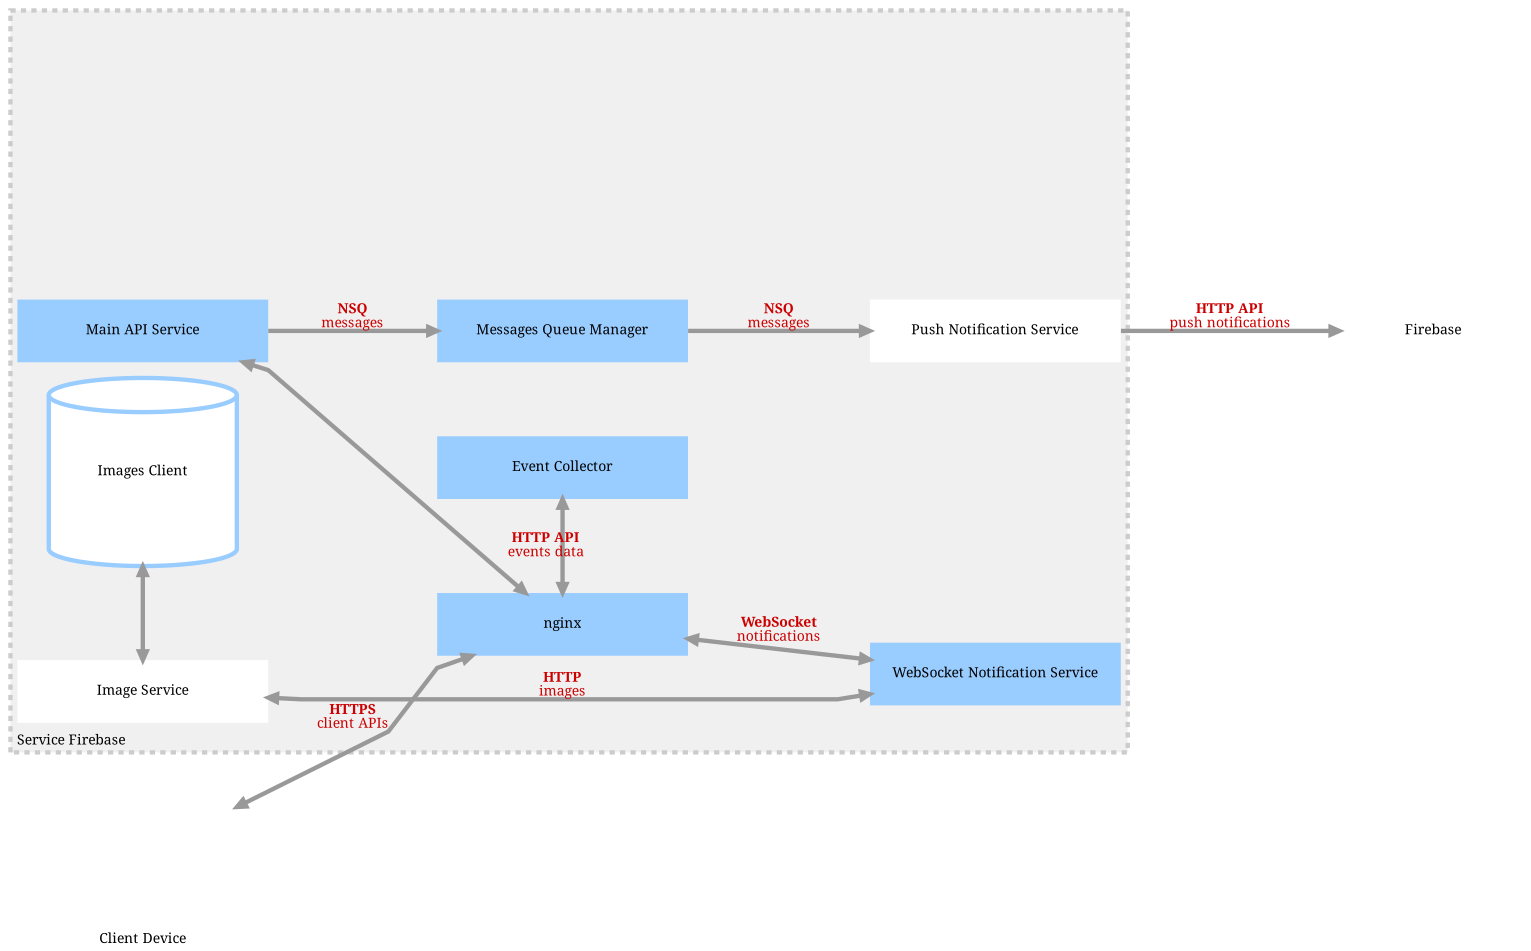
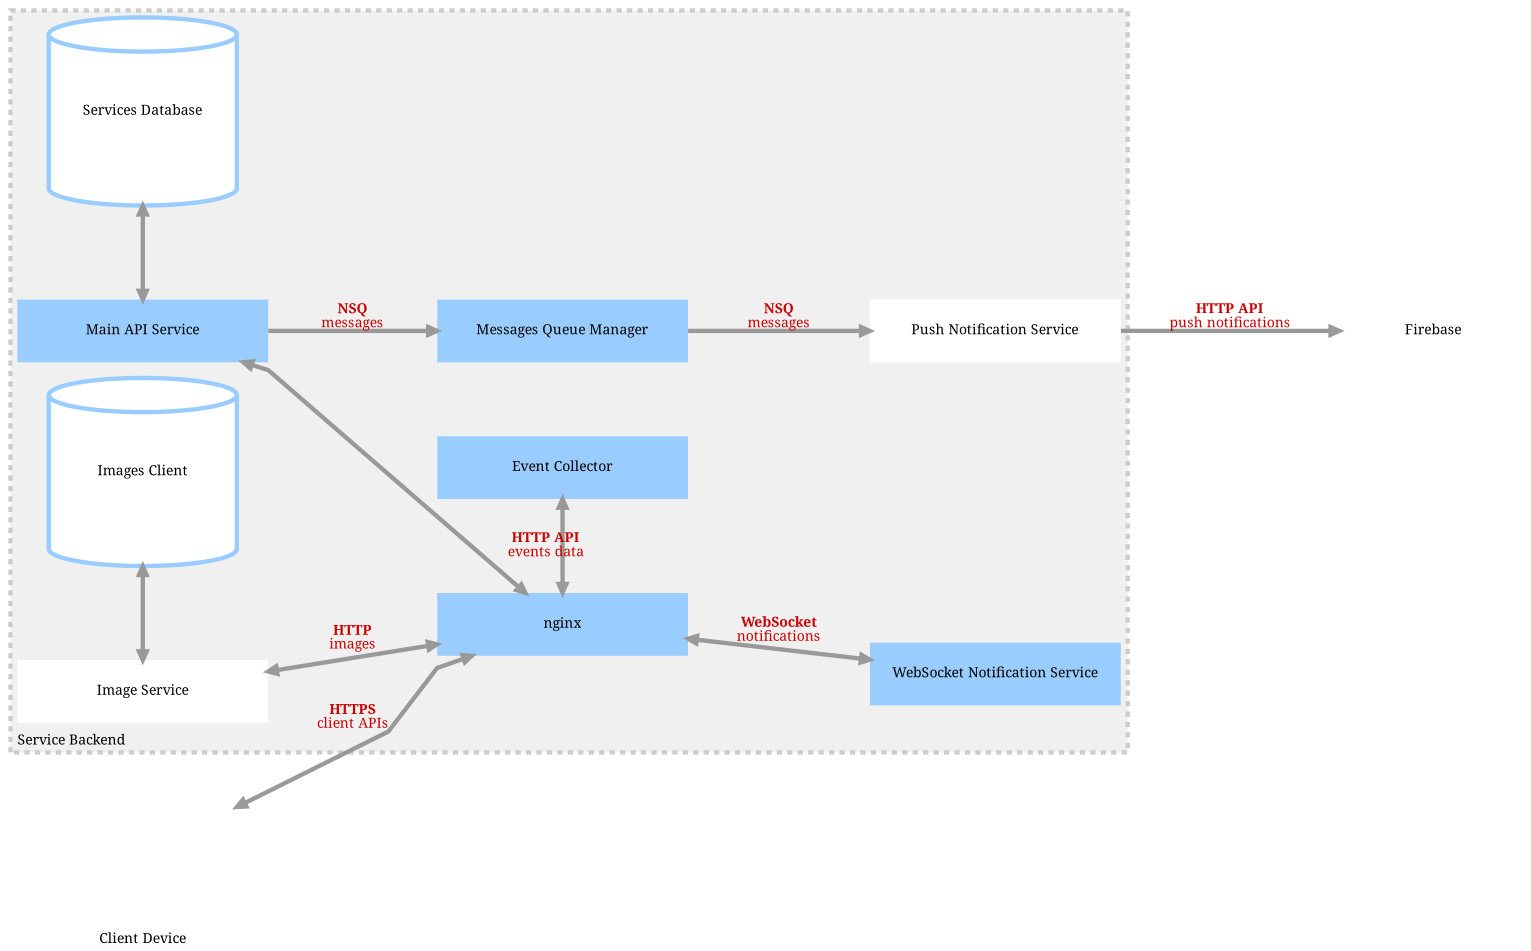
none -> (143, 111)
(569, 699) -> (353, 658)
(71, 741) -> (71, 741)
